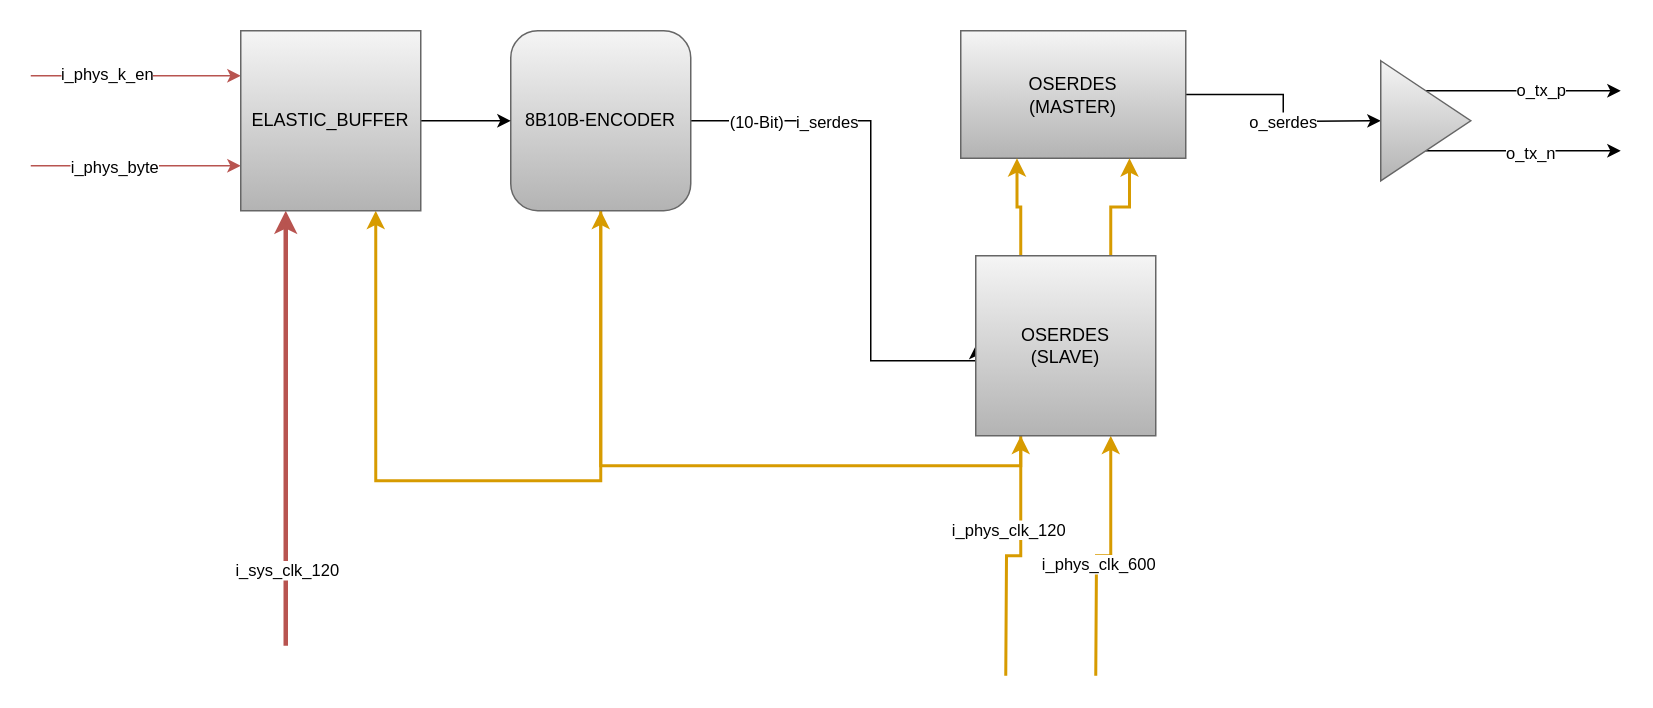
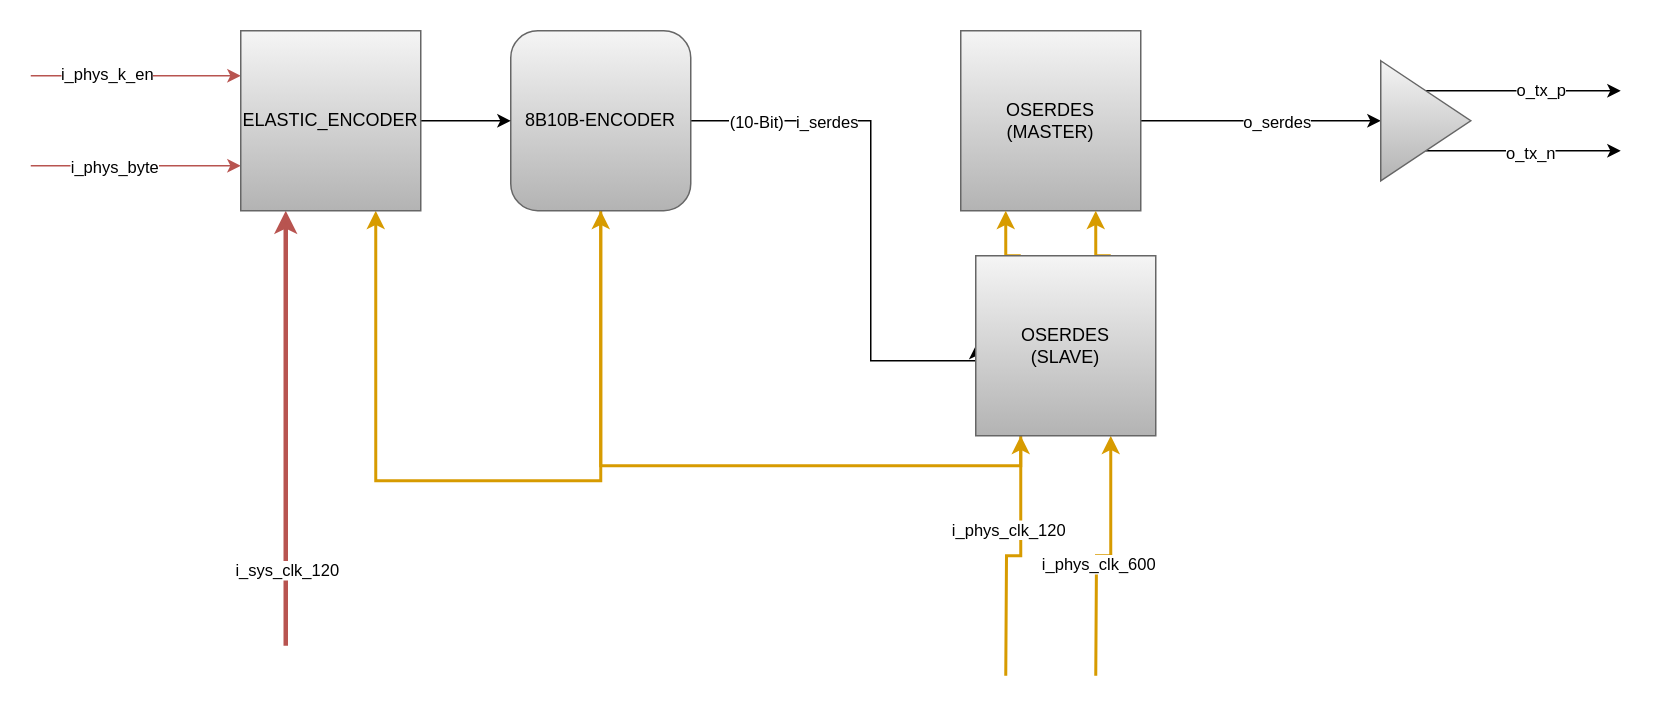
(1073, 95) -> (1051, 121)
(331, 121) -> (331, 121)
